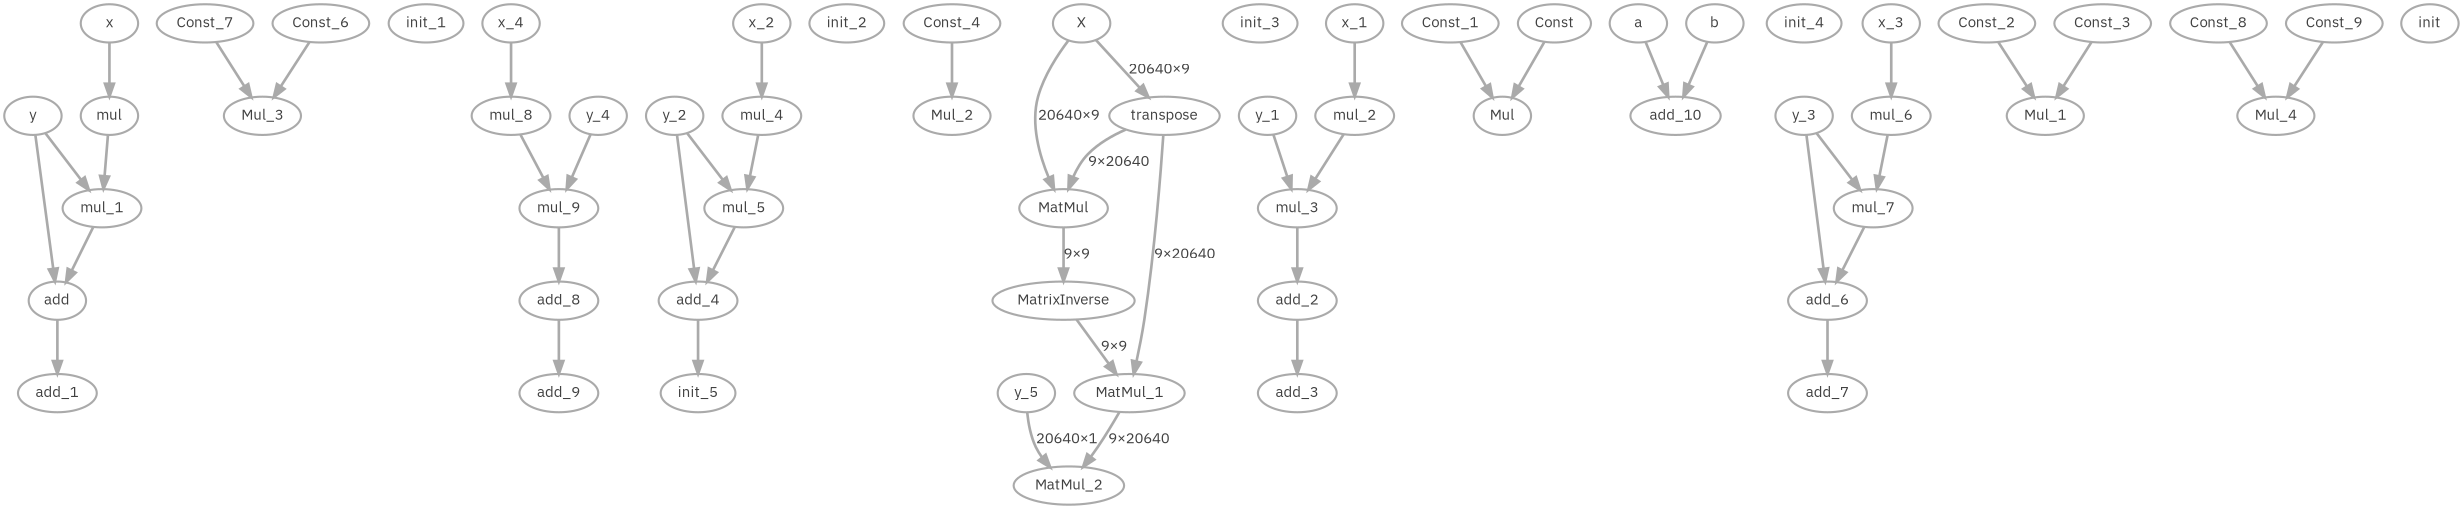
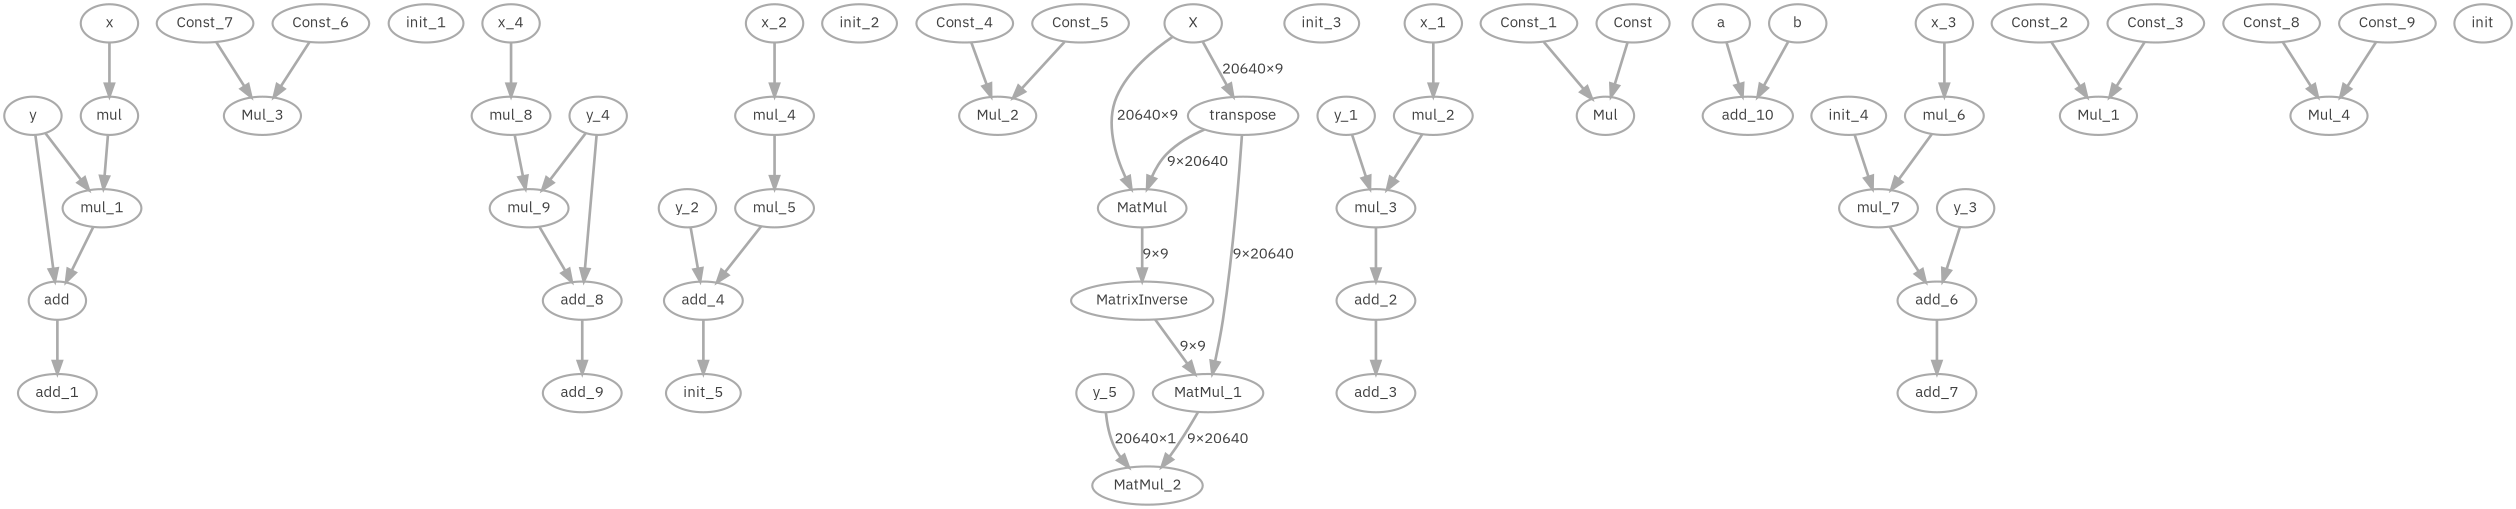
none -> (1081, 23)
(705, 157) -> none
(1835, 157) -> (1862, 156)
none -> (591, 202)
